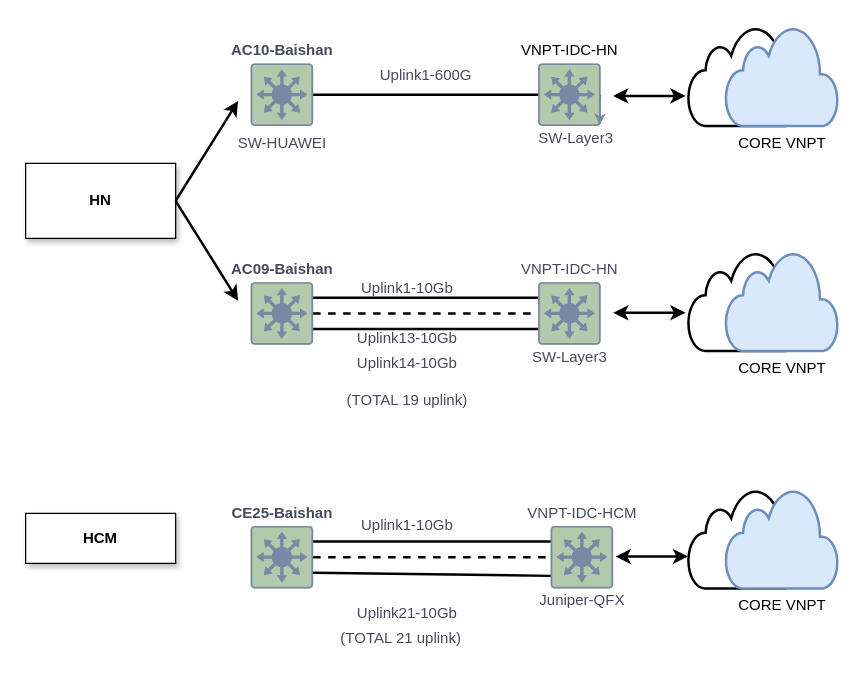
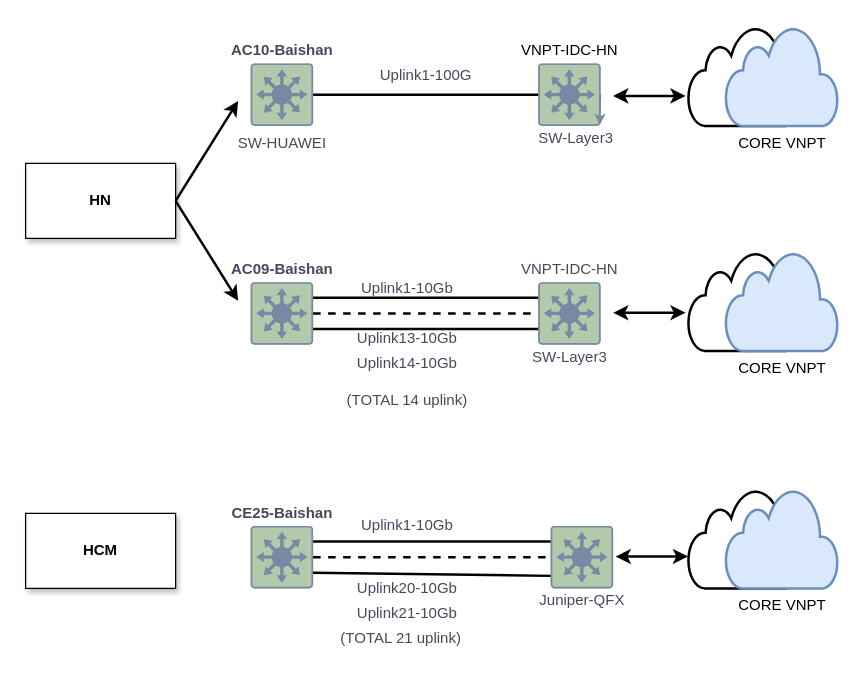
(426, 76) -> (426, 76)
(408, 401) -> (408, 401)
(582, 513) -> none
(101, 538) -> (101, 551)
none -> (407, 588)
